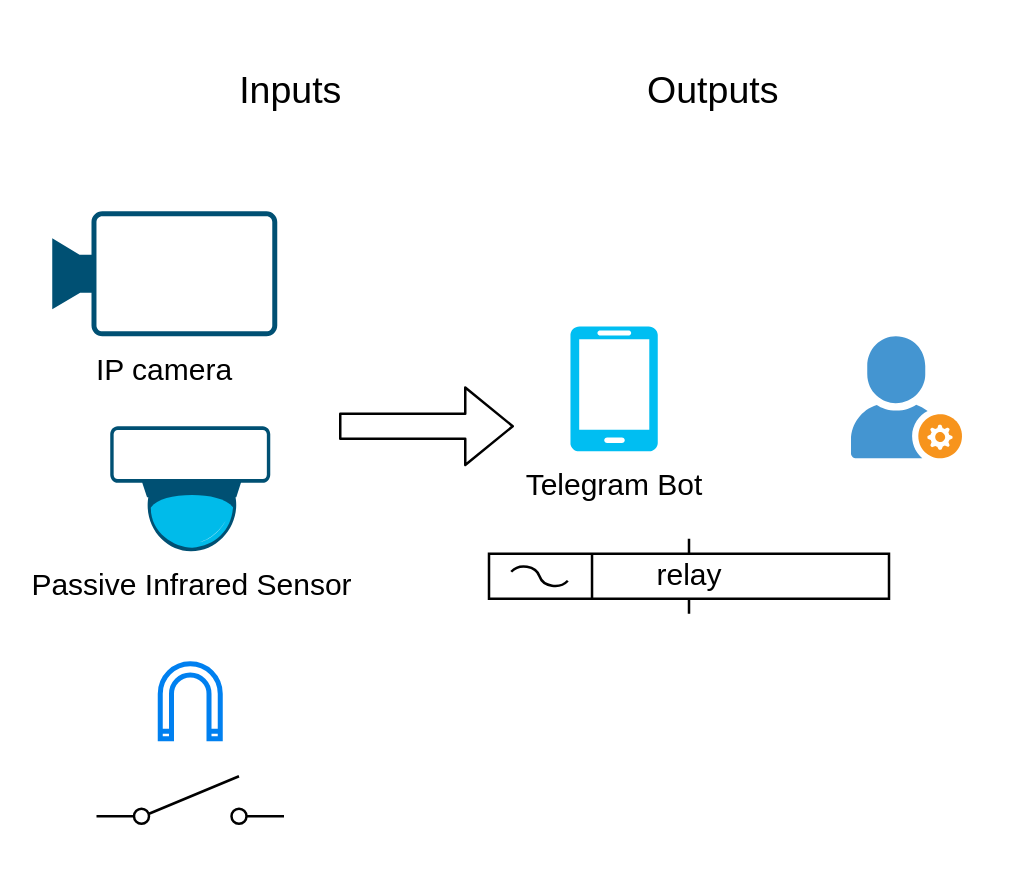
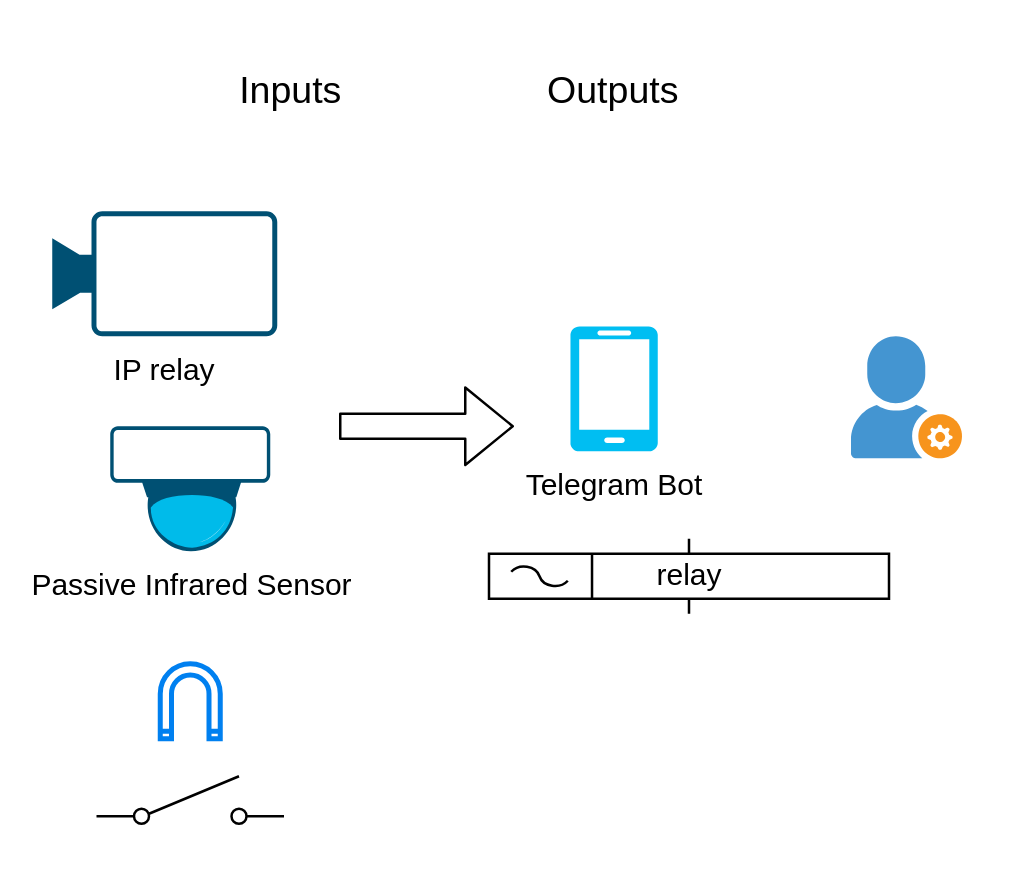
(714, 89) -> (614, 89)
(165, 372) -> (165, 372)
